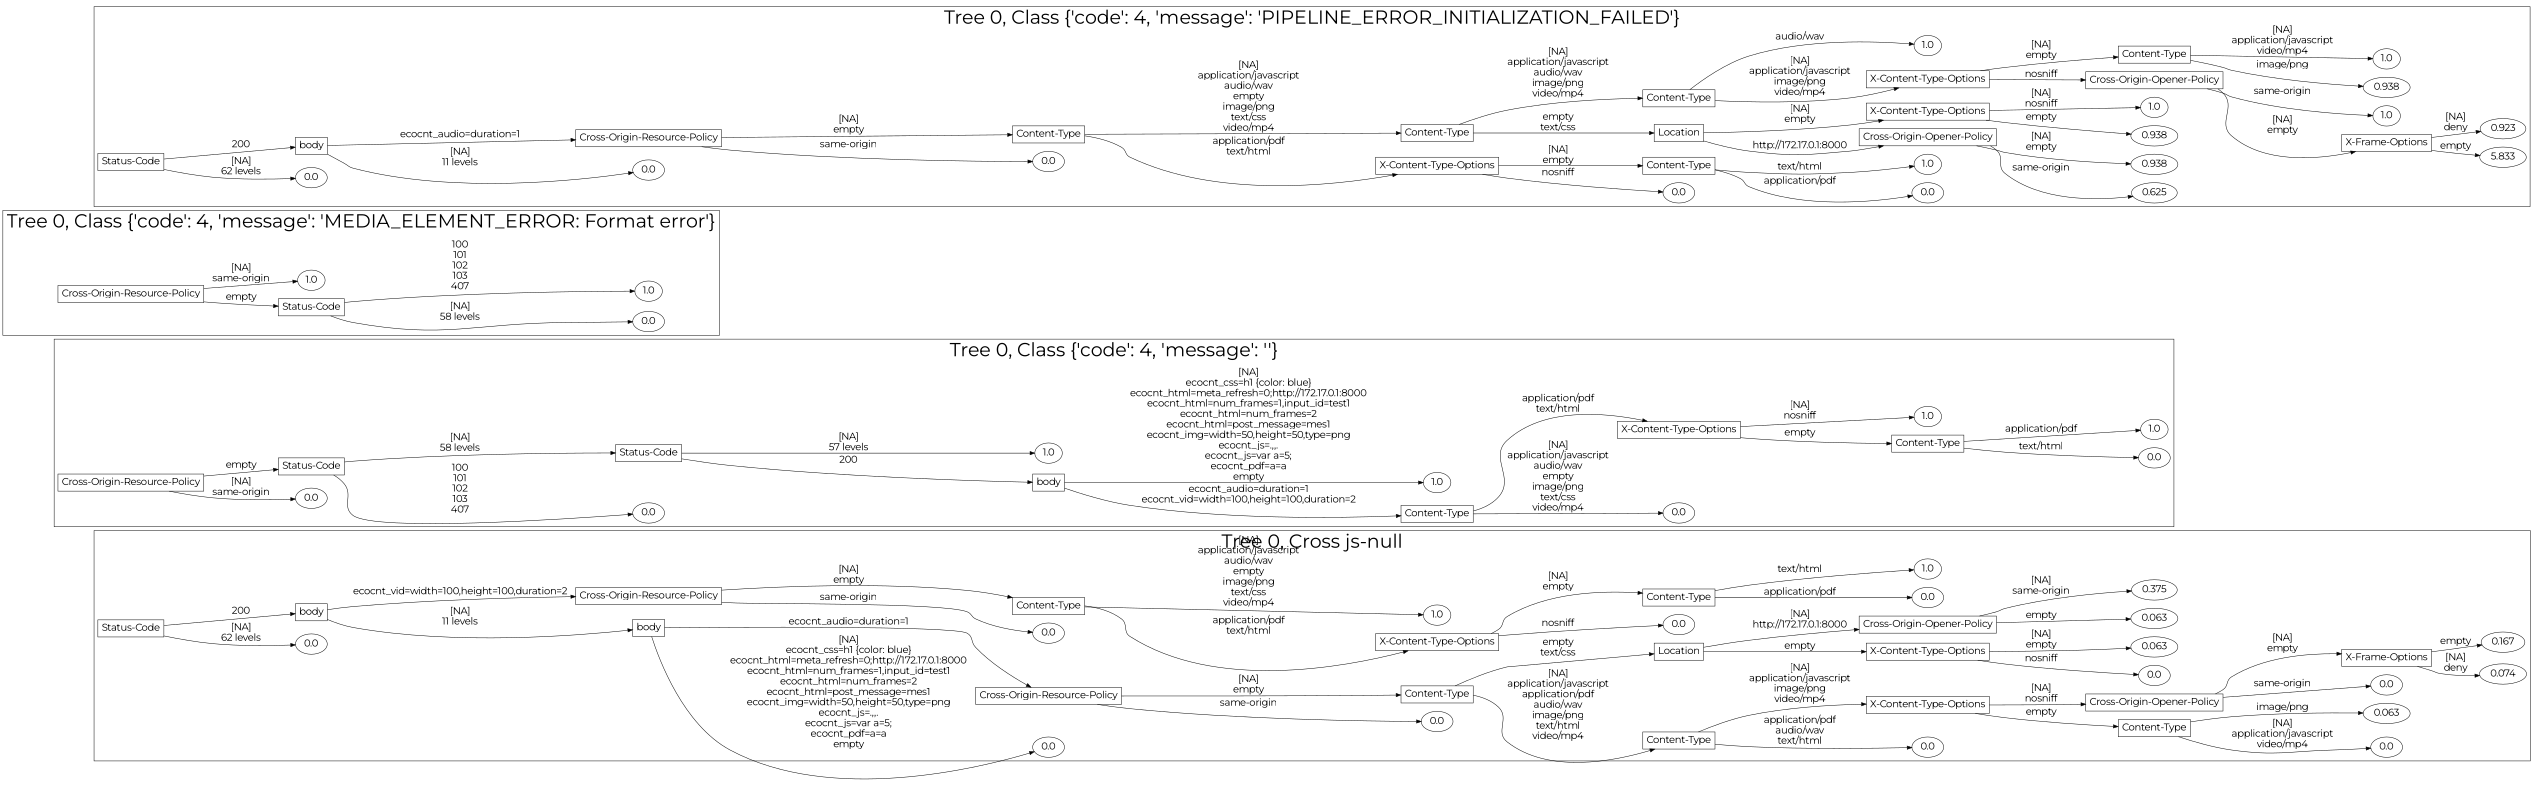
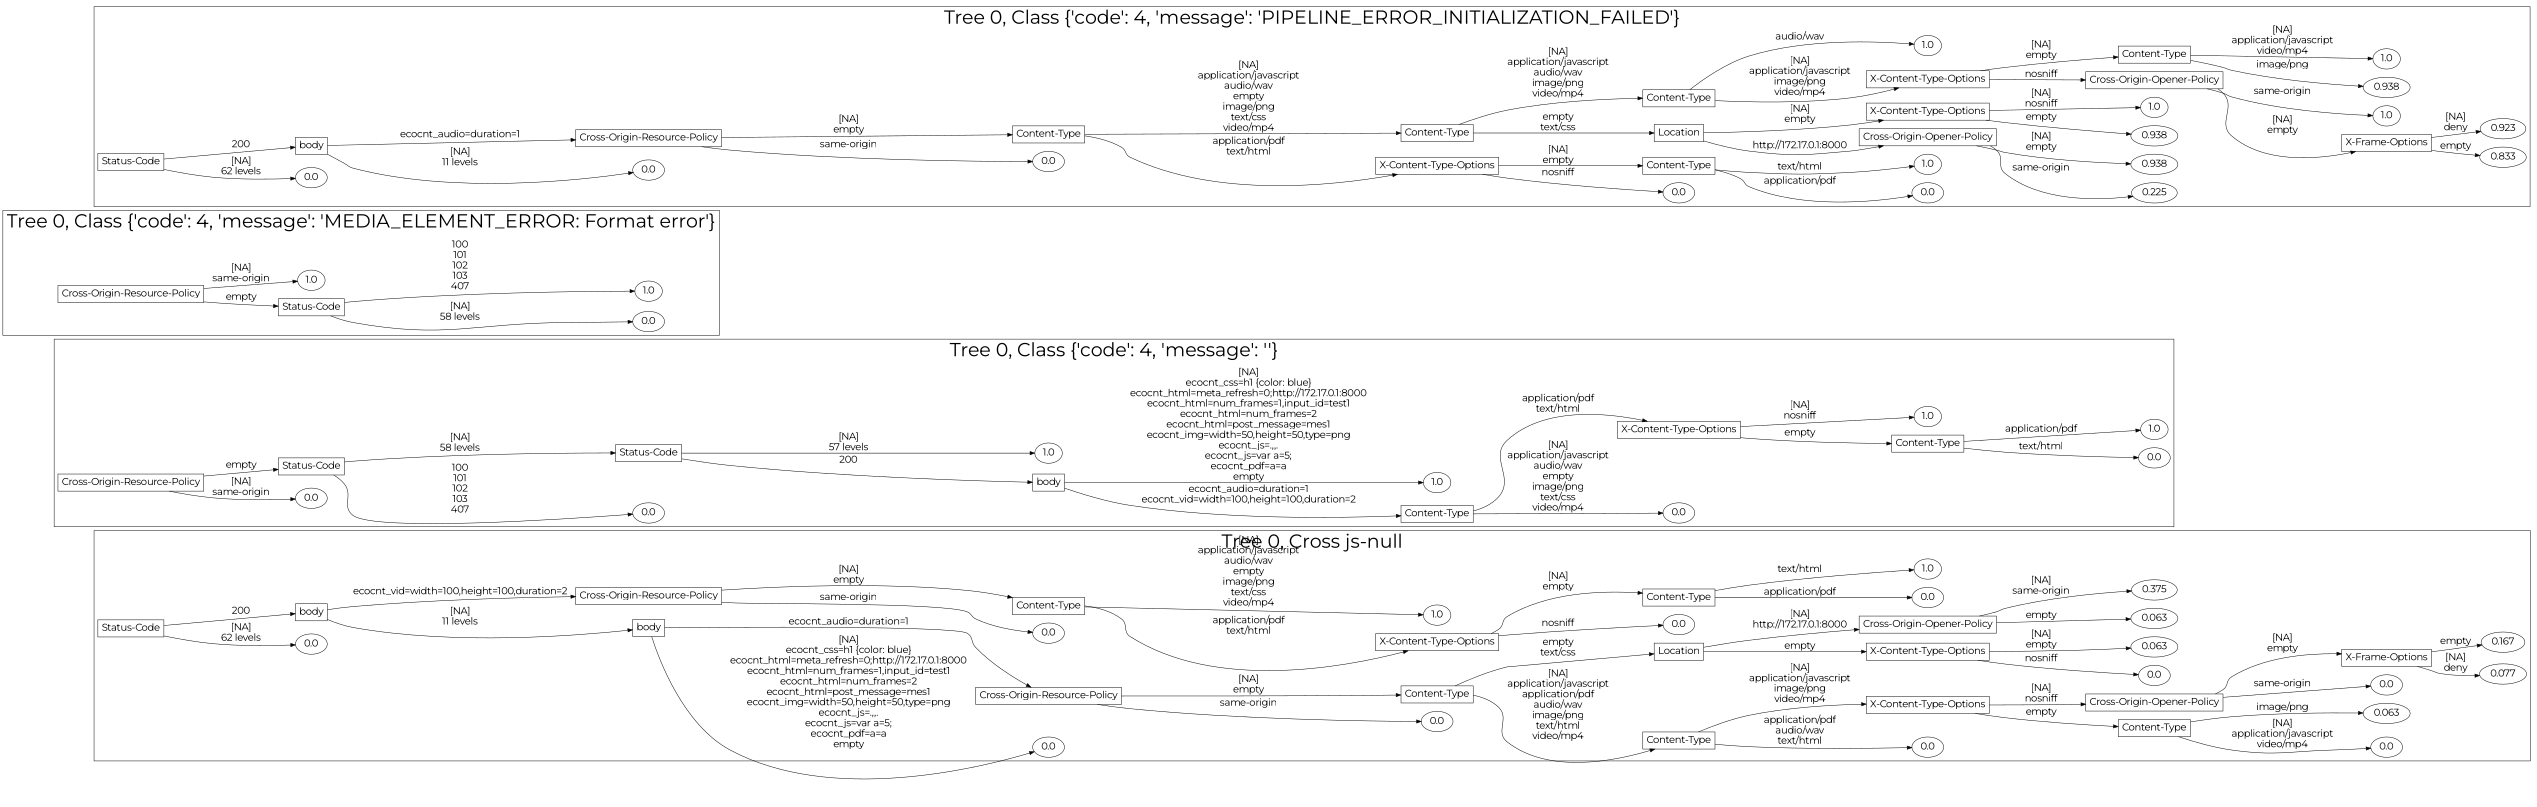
(2503, 157) -> (2503, 157)
(2154, 193) -> (2154, 193)
(2503, 674) -> (2503, 674)
